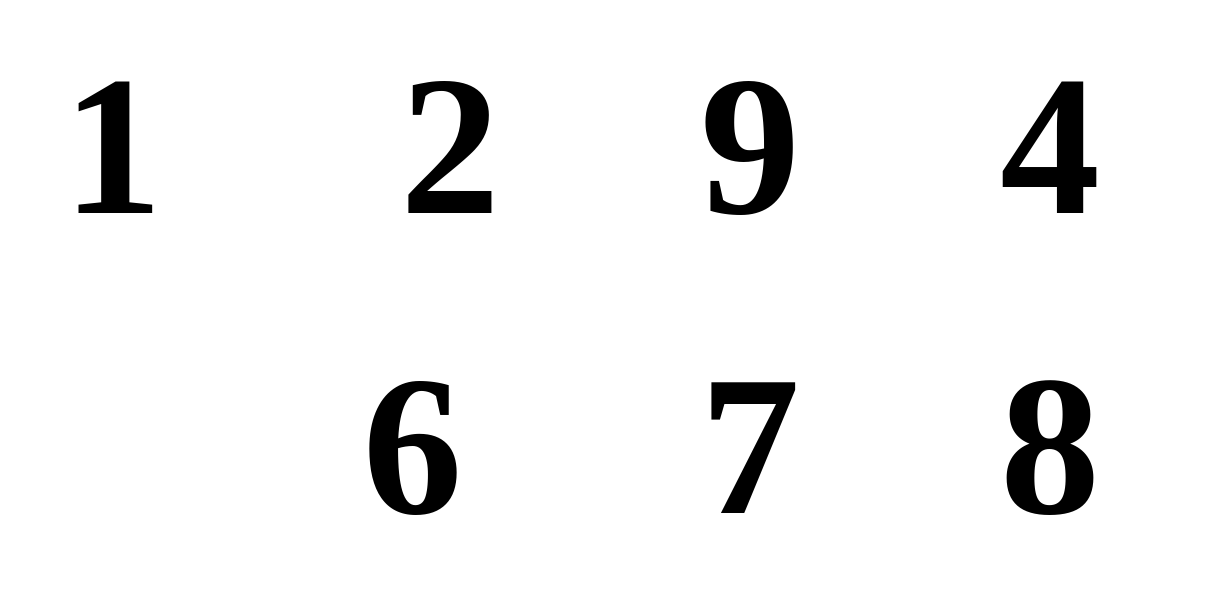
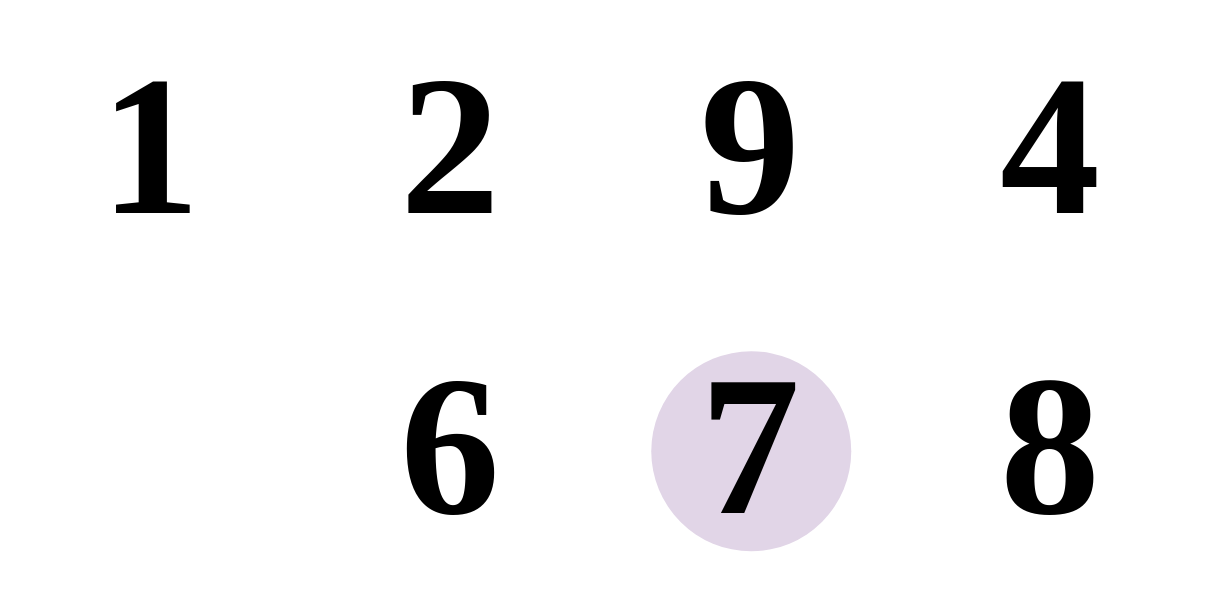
(114, 151) -> (151, 151)
(414, 451) -> (451, 451)
(751, 451) -> (751, 451)
